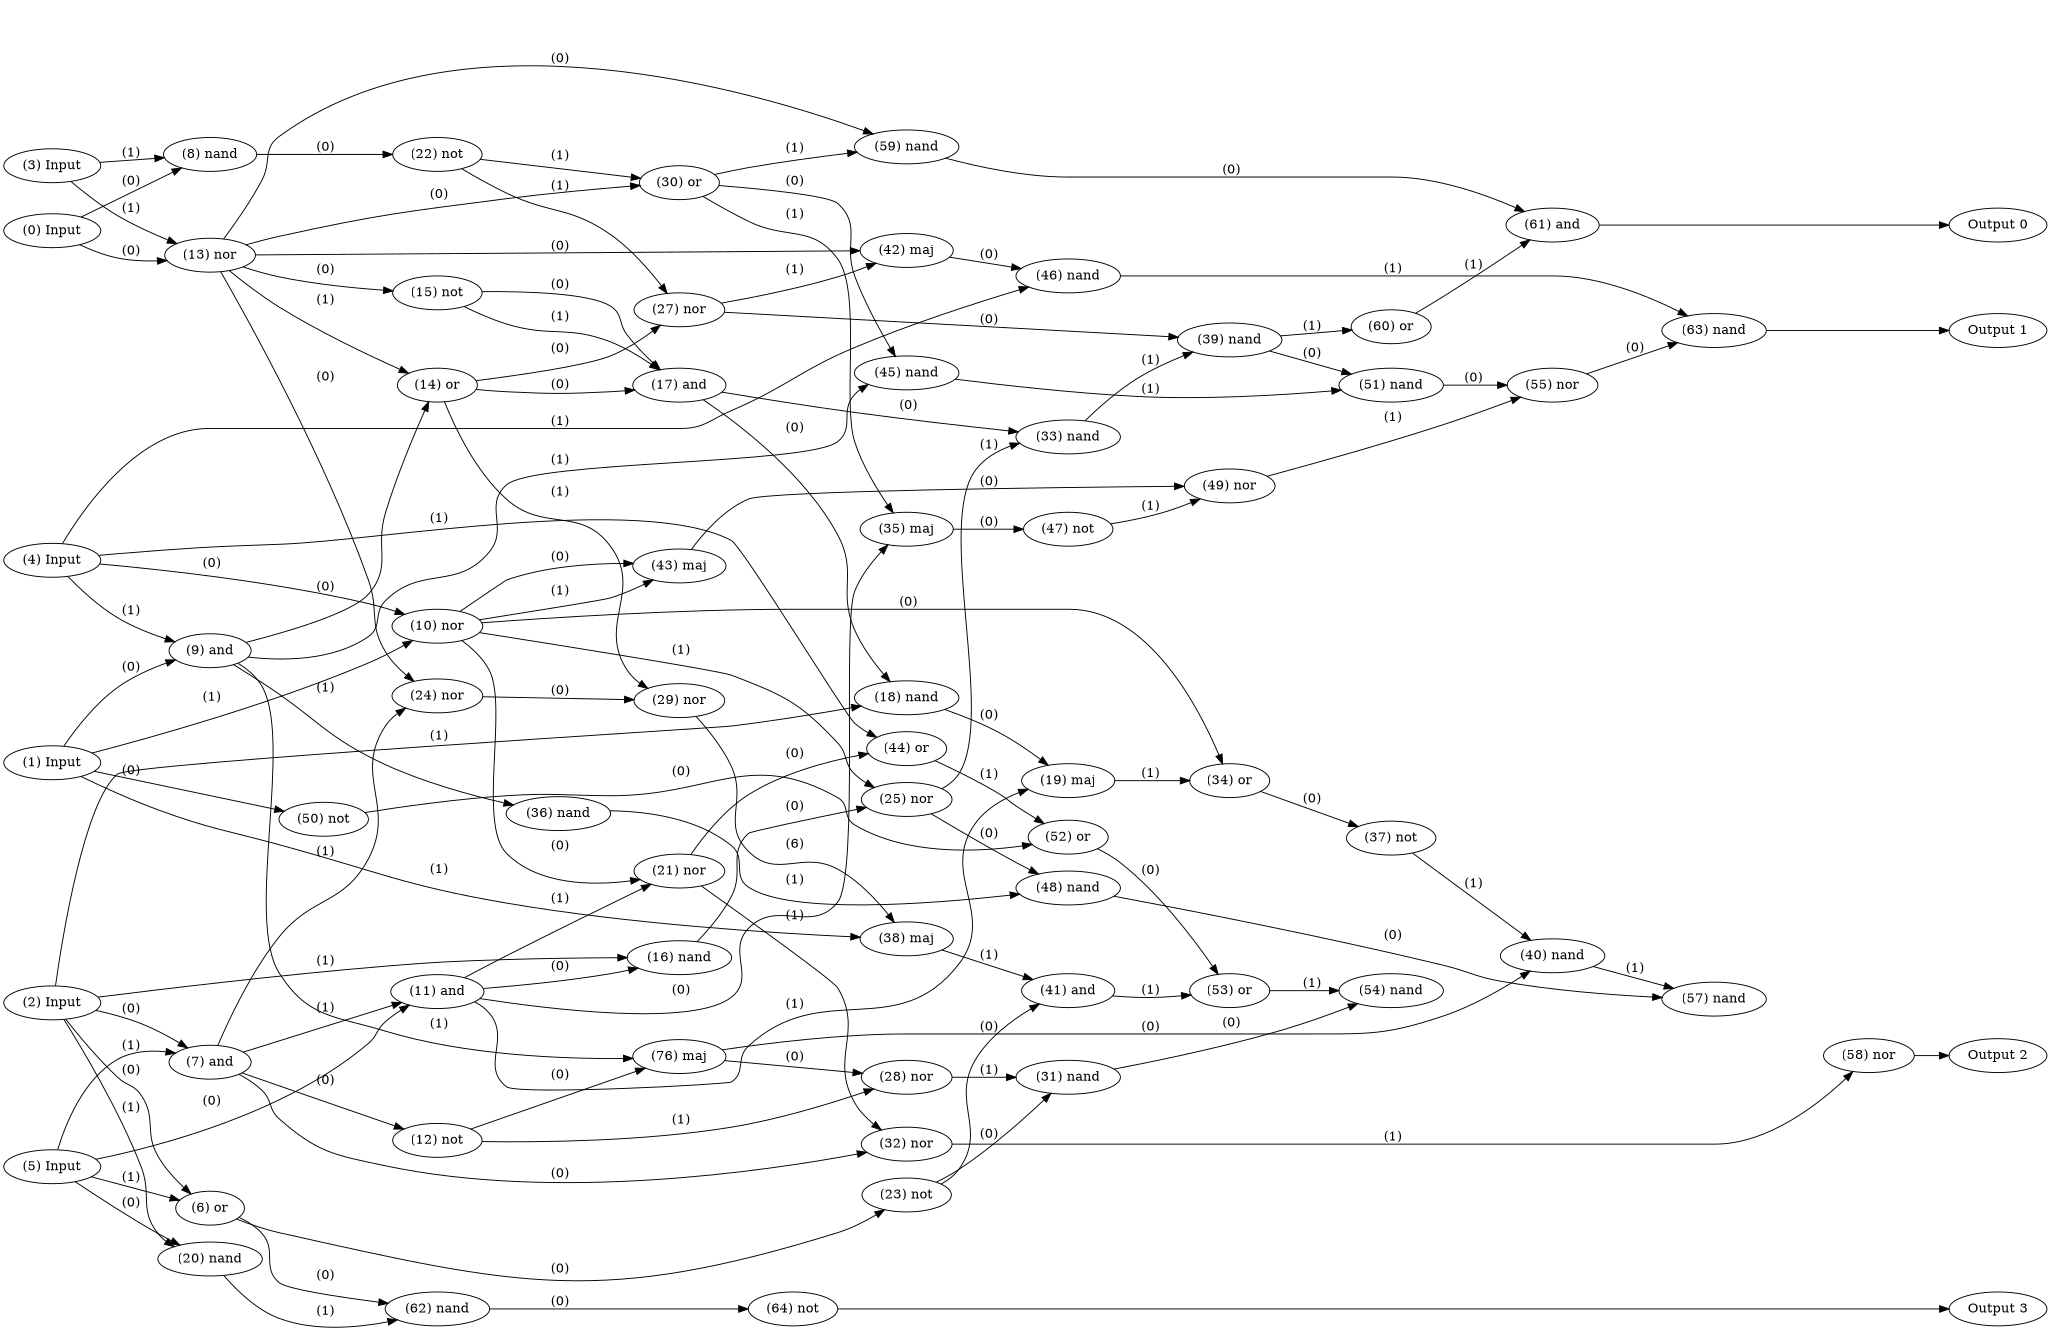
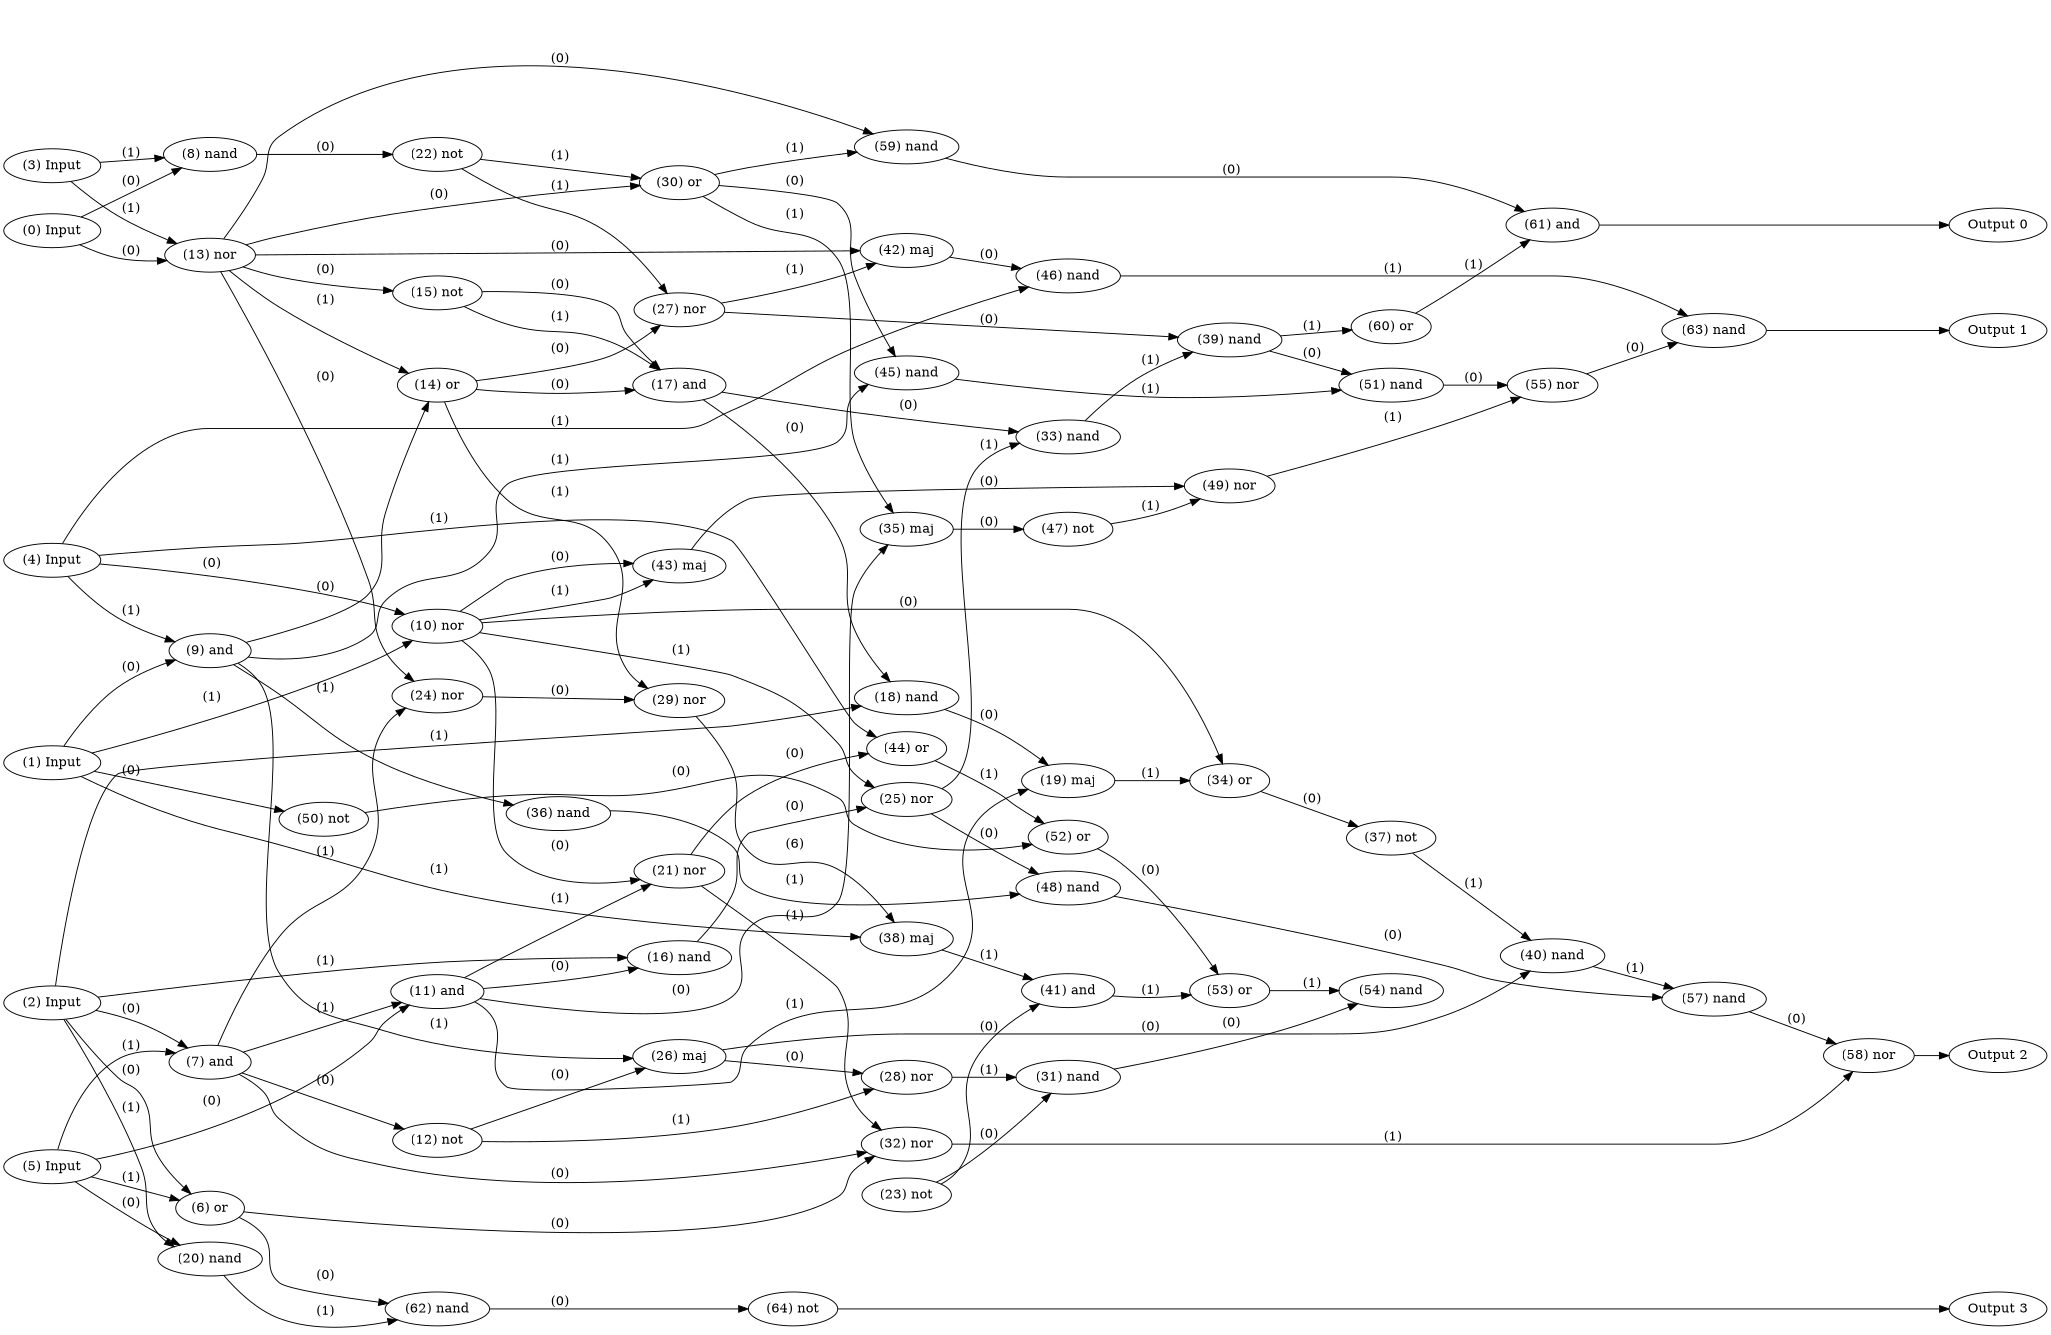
none -> (1788, 1026)
(679, 1057) -> (679, 1057)
(558, 1280) -> (566, 1232)
